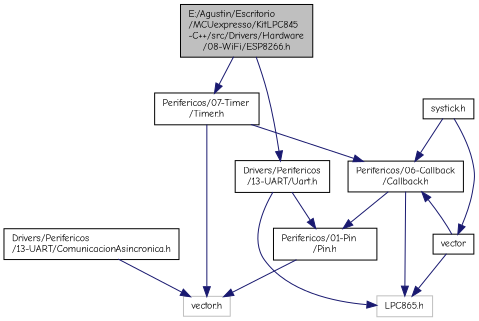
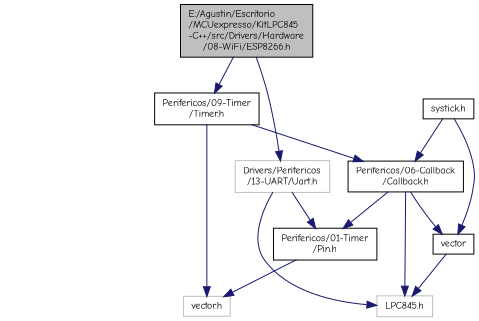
(207, 109) -> (207, 109)
(282, 177) -> (282, 177)
(441, 216) -> (422, 210)
(91, 244) -> none
(325, 244) -> (325, 244)
(405, 306) -> (405, 306)
